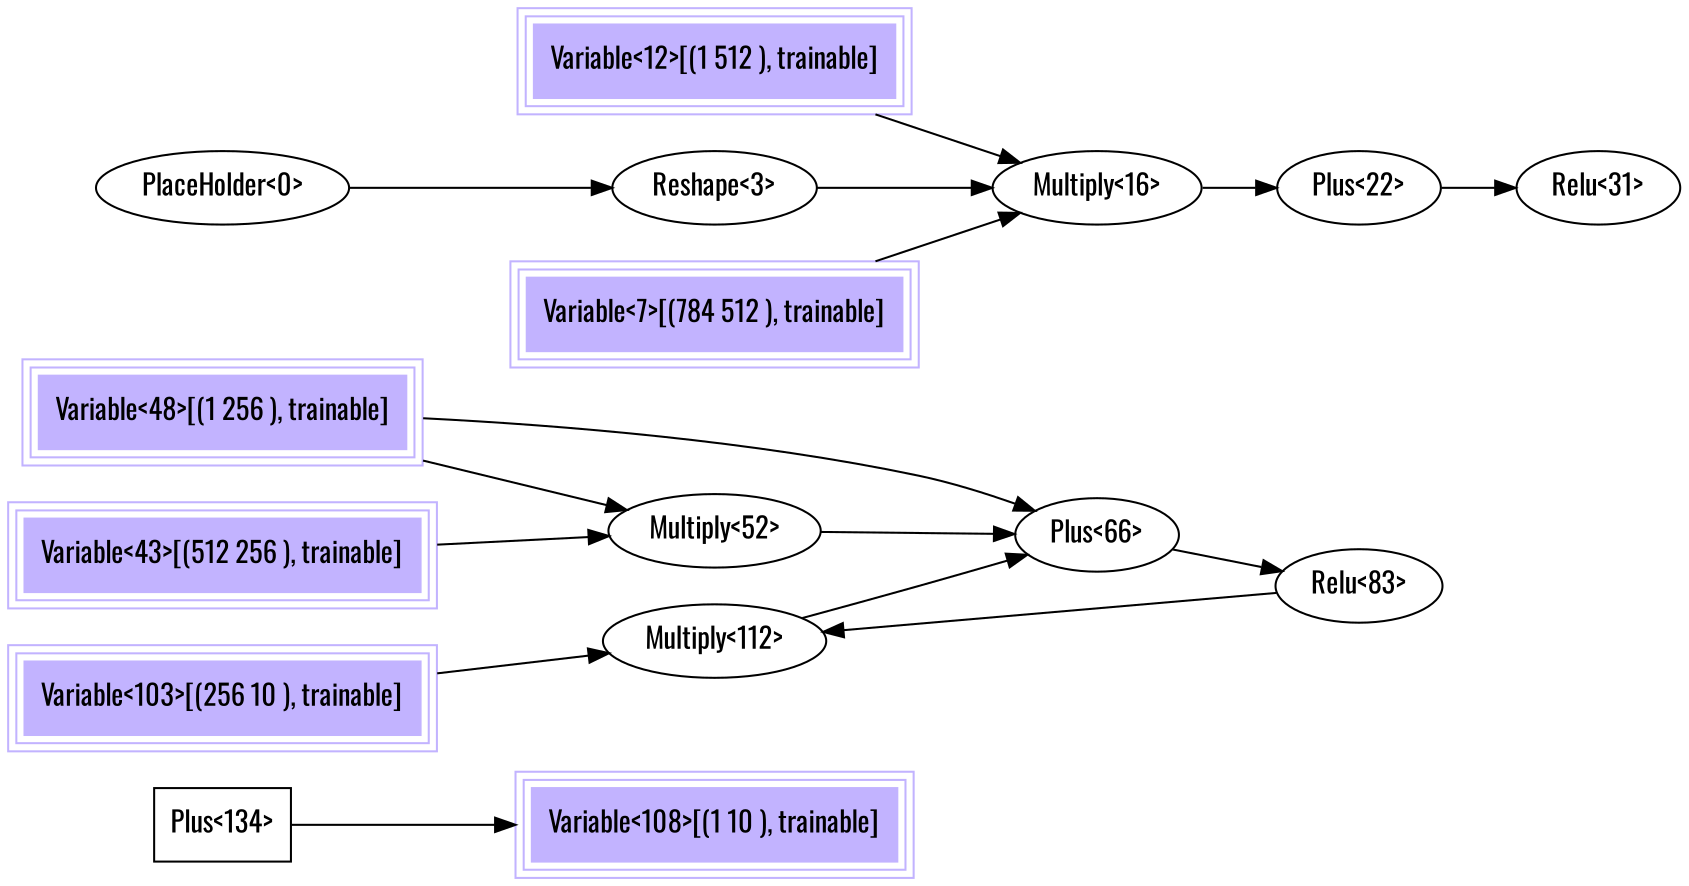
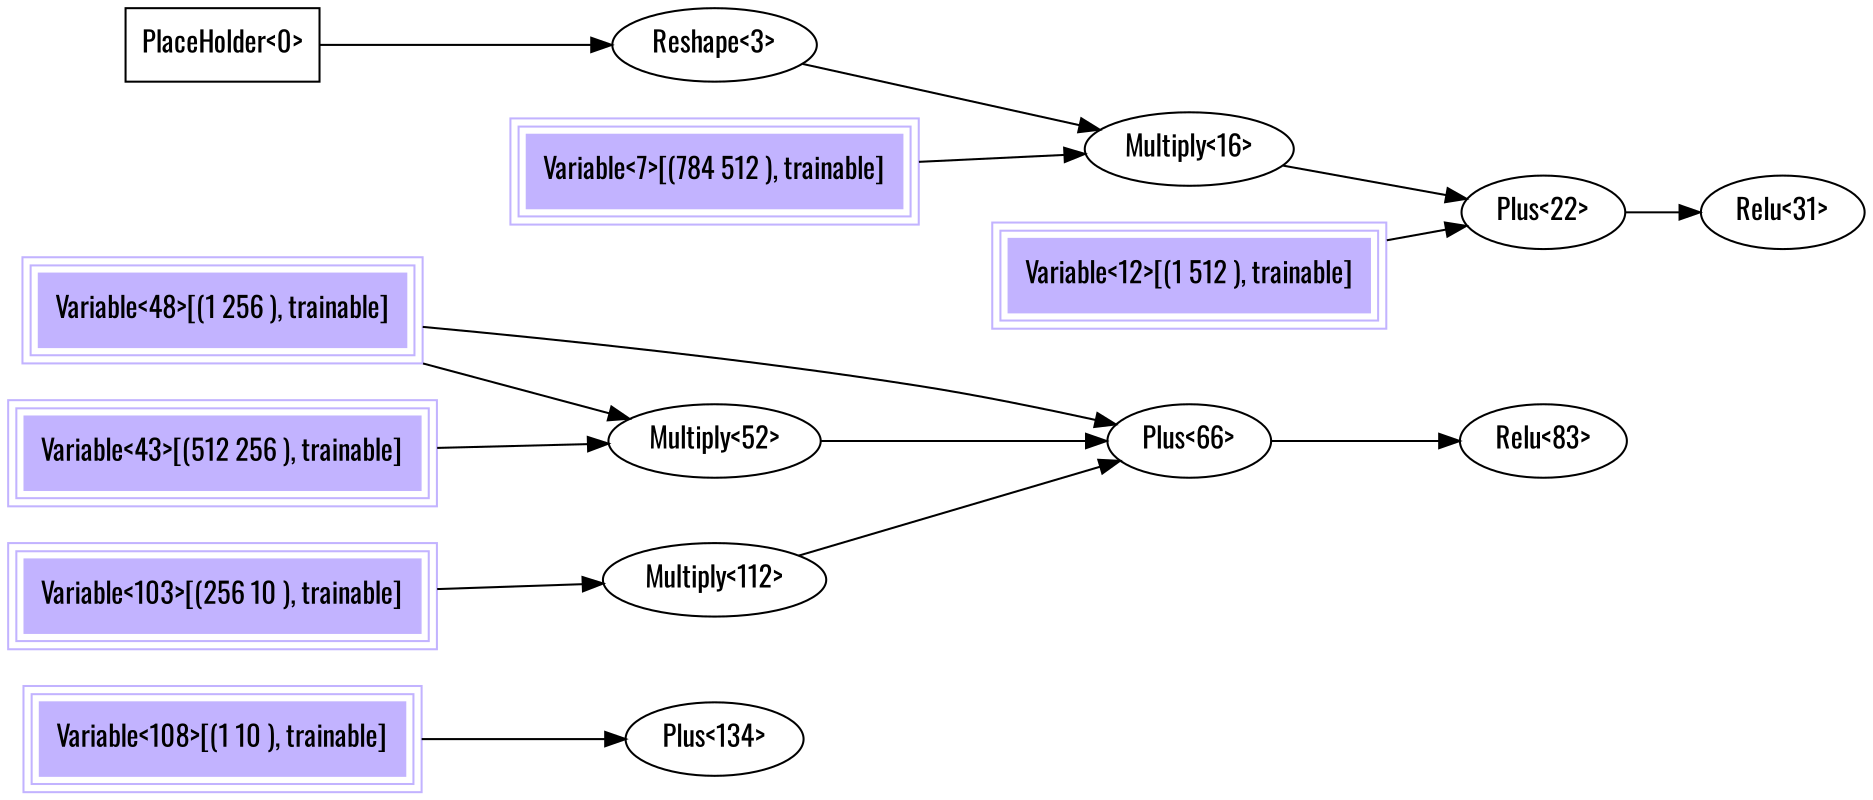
(938, 135) -> (1416, 235)
(223, 188) -> (223, 45)
(1060, 611) -> none
(223, 825) -> (715, 739)
(393, 825) -> (513, 739)
